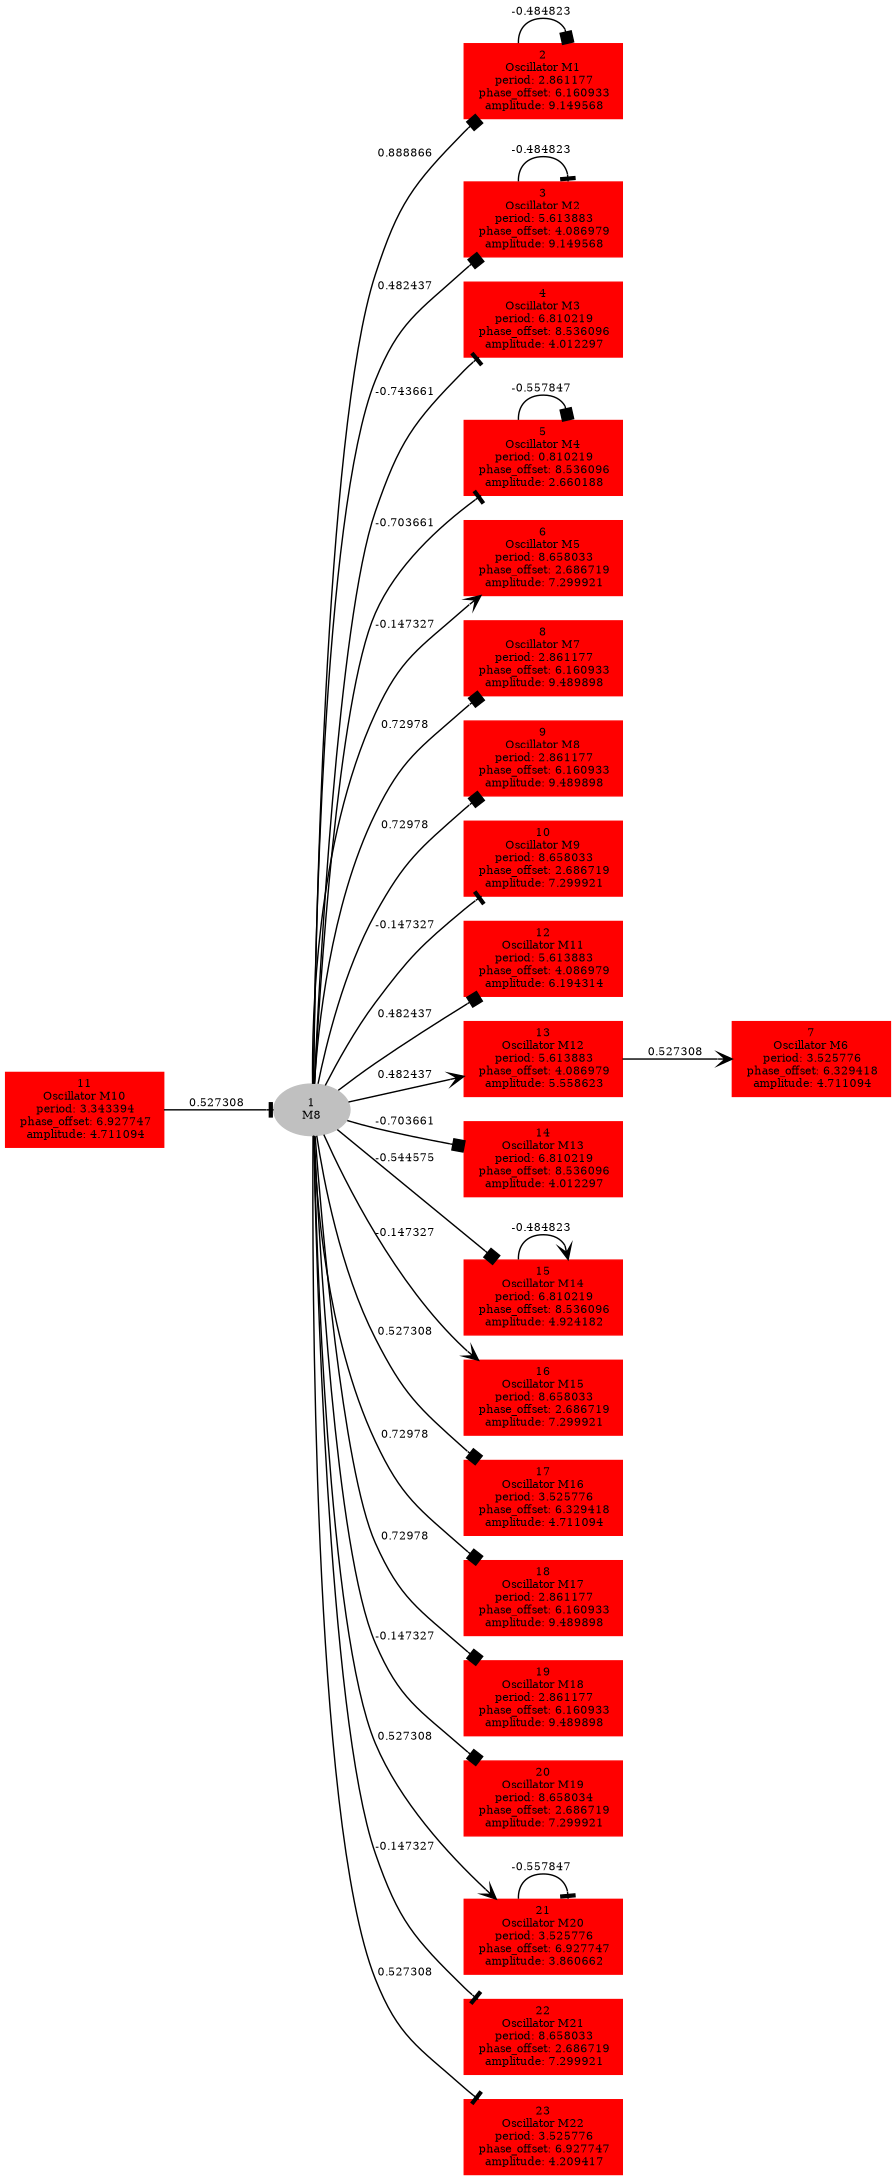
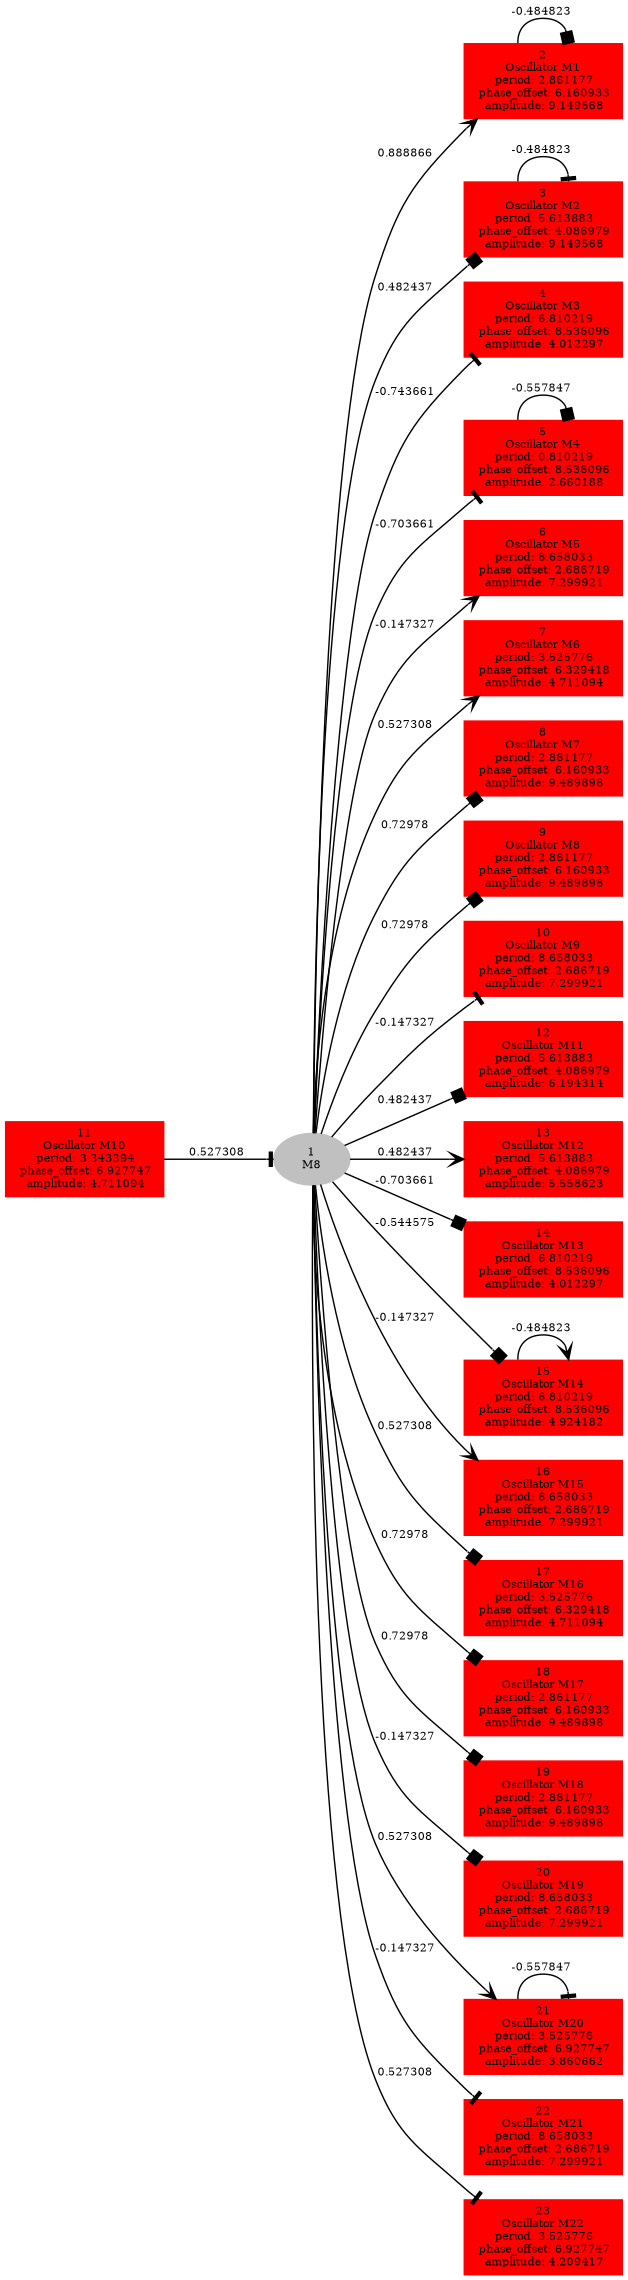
(341, 491) -> (341, 486)
(670, 1059) -> (348, 888)
(543, 1798) -> (543, 1898)
